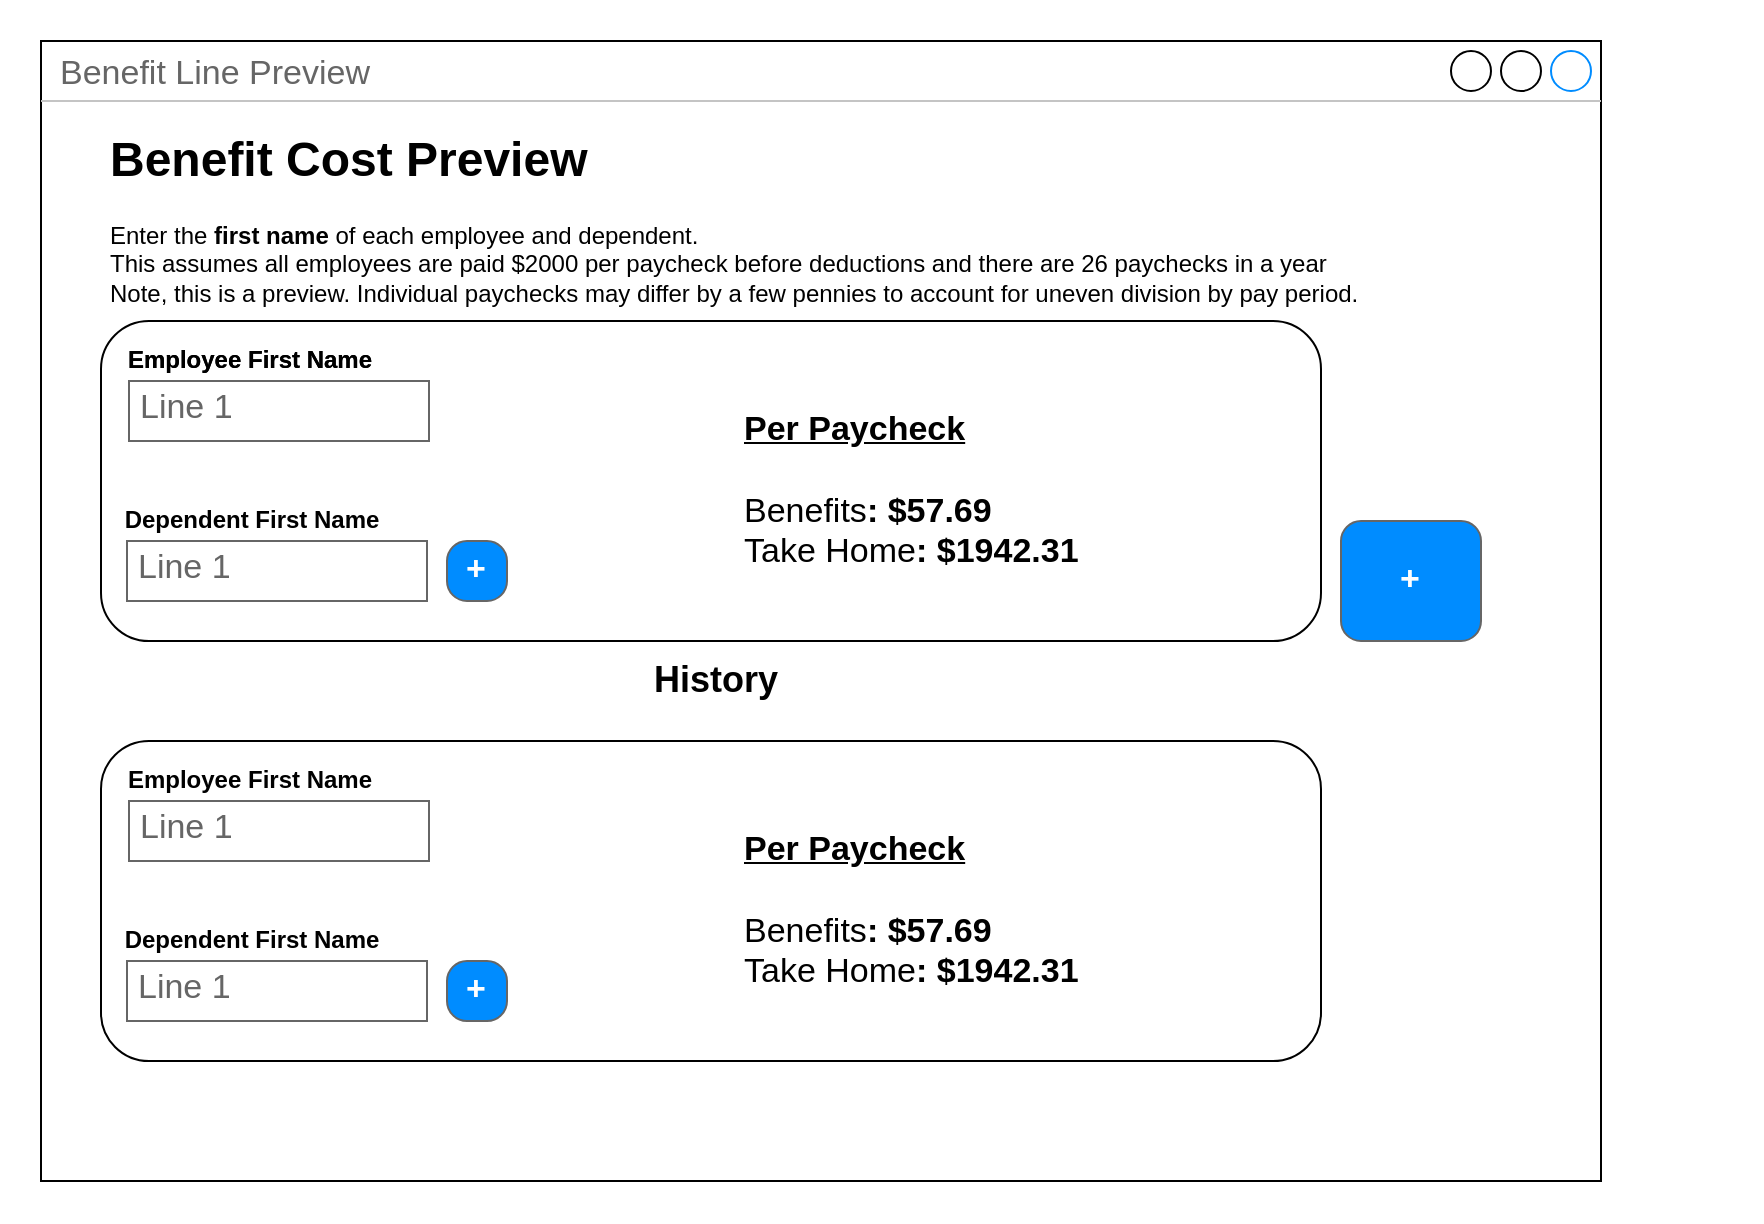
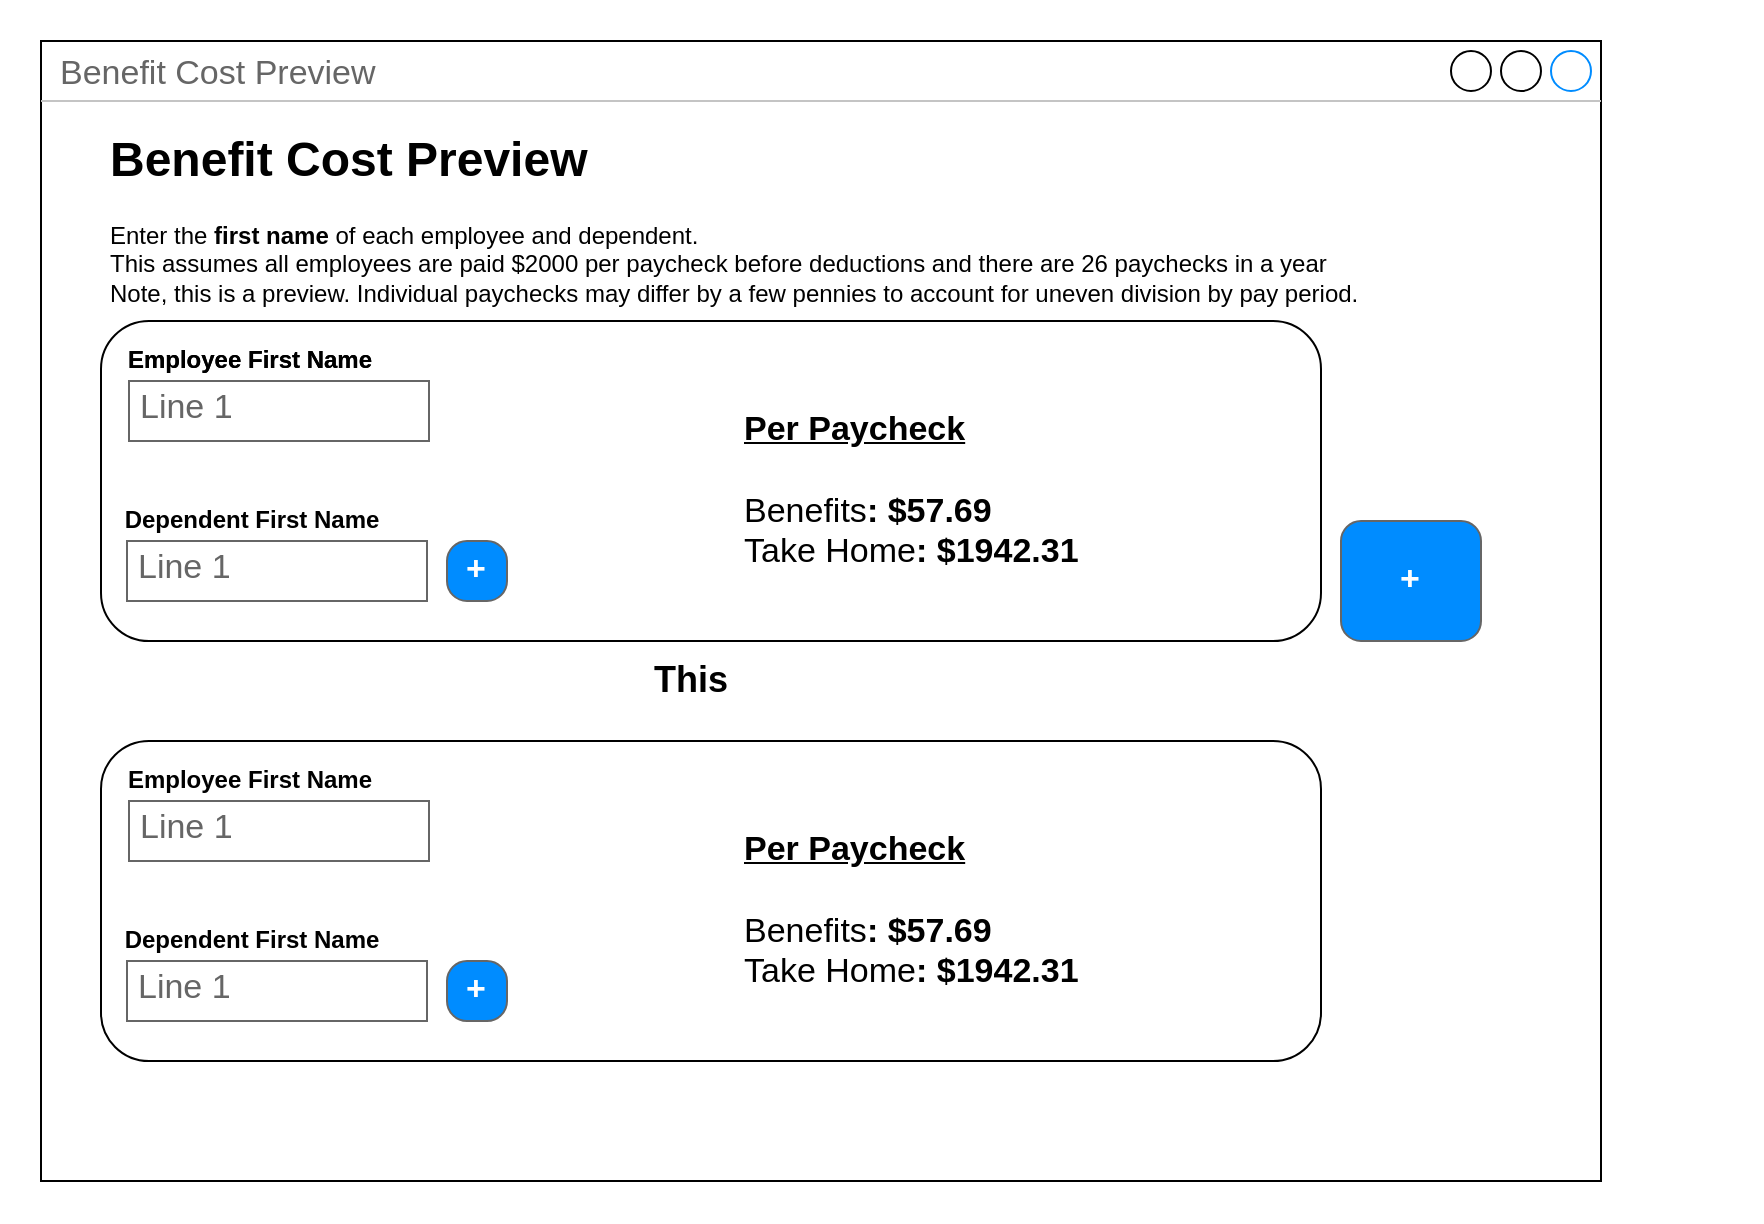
(229, 75) -> (234, 75)
(721, 681) -> (691, 681)
